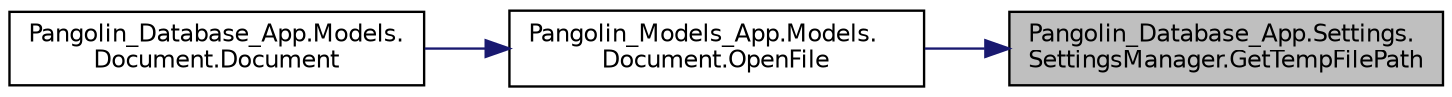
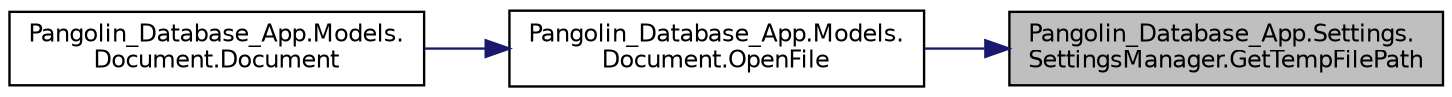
(717, 49) -> (717, 49)
